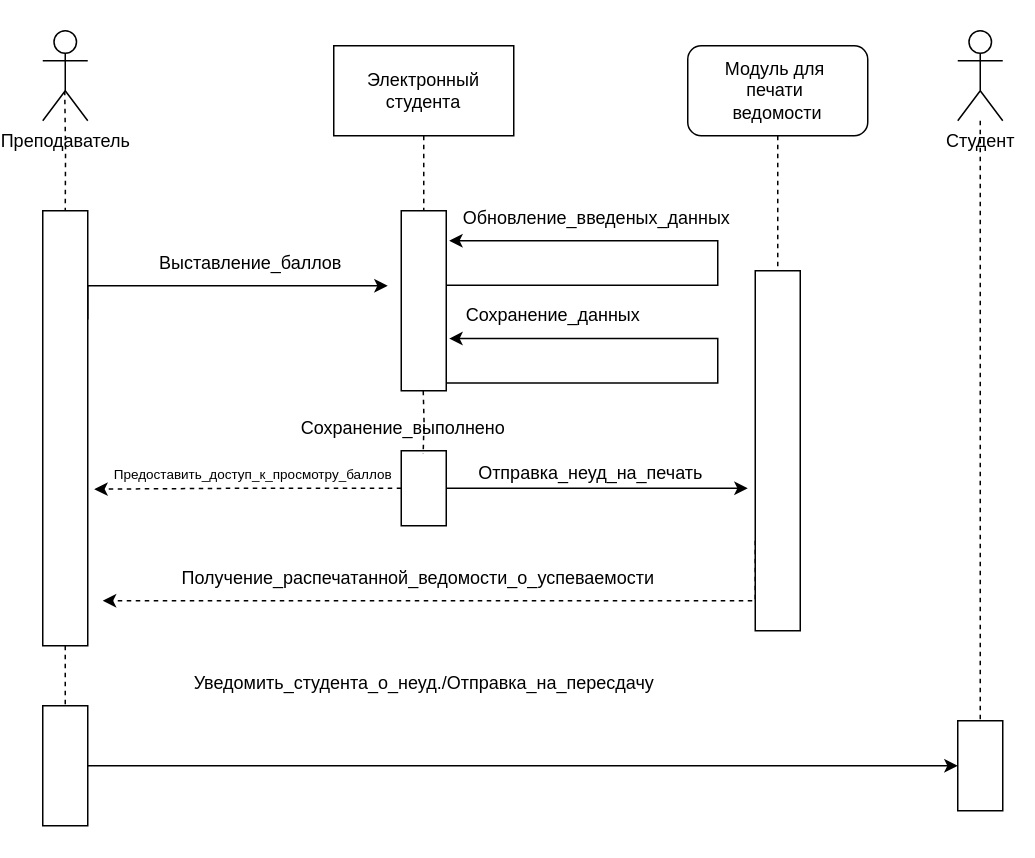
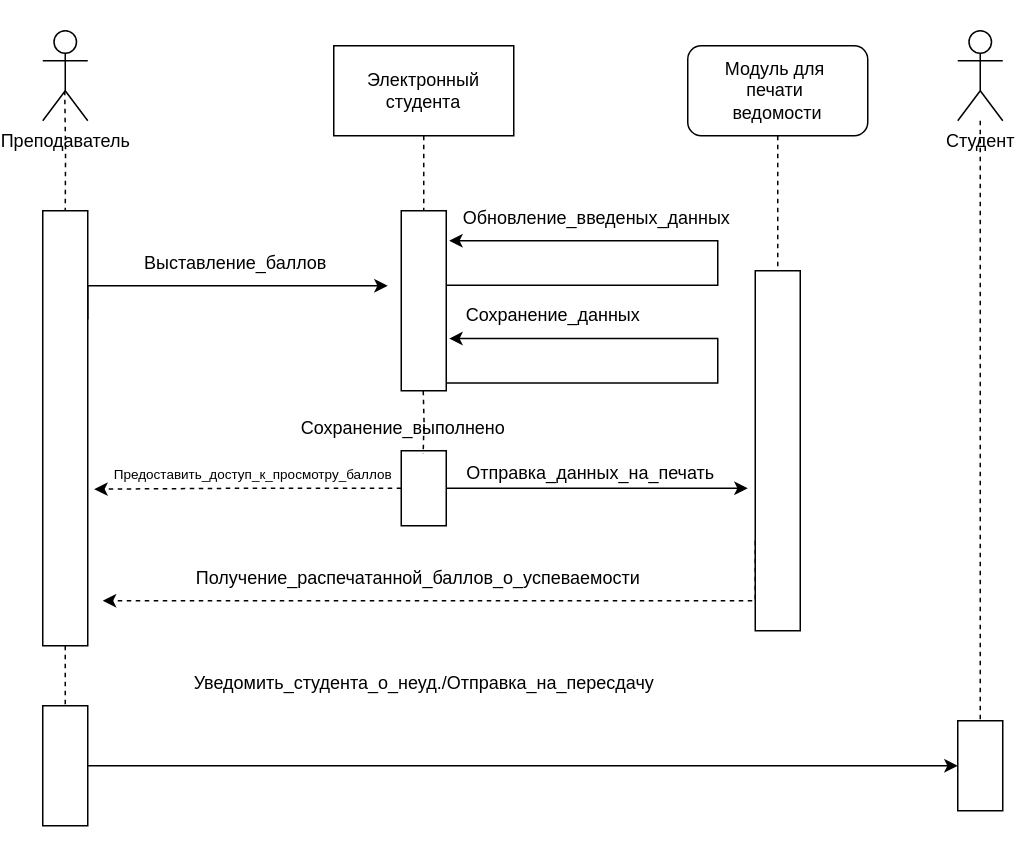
(253, 263) -> (238, 263)
(591, 473) -> (591, 473)
(419, 578) -> (419, 578)
